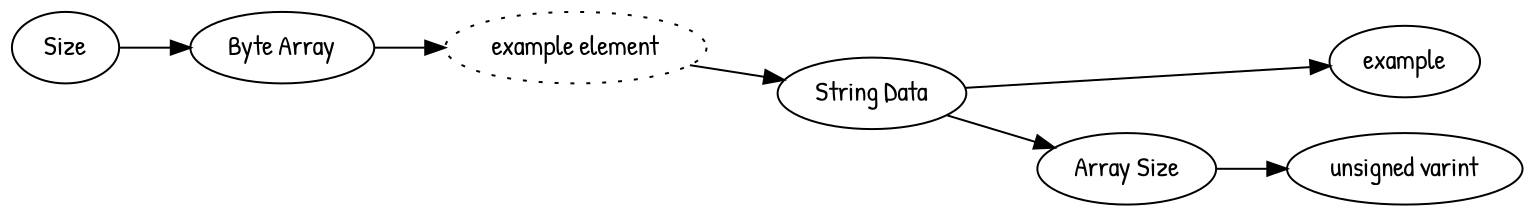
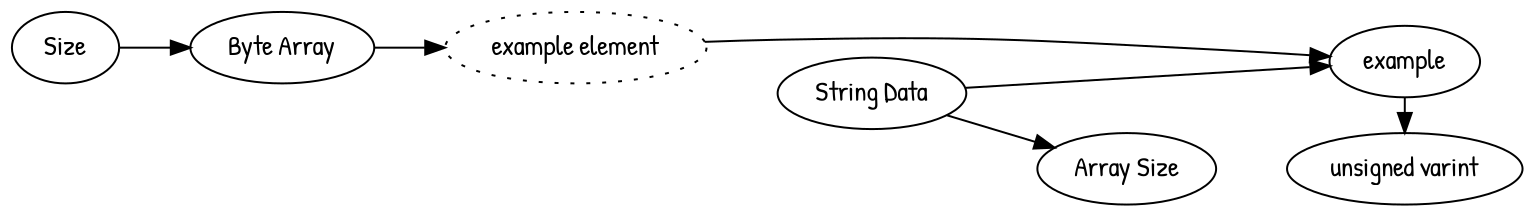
(727, 71) -> (1007, 40)
(1242, 169) -> (1405, 105)
